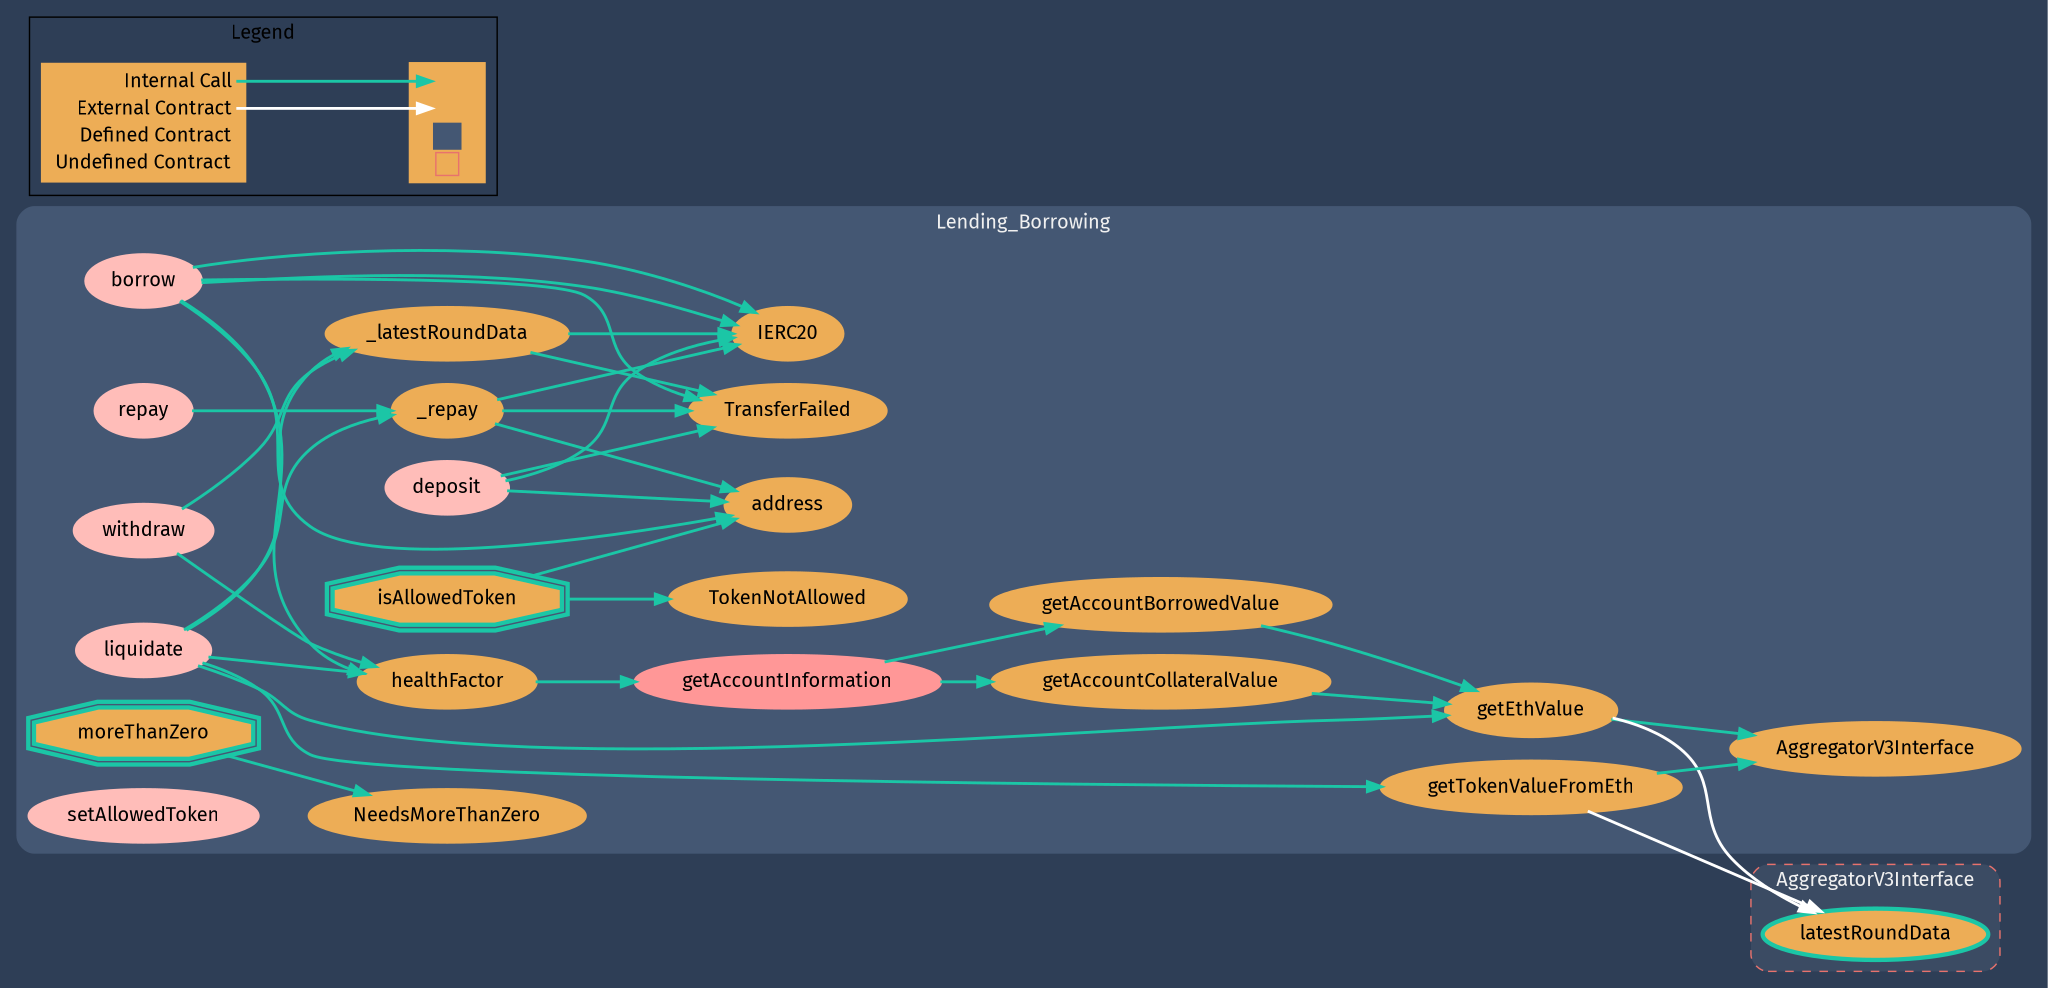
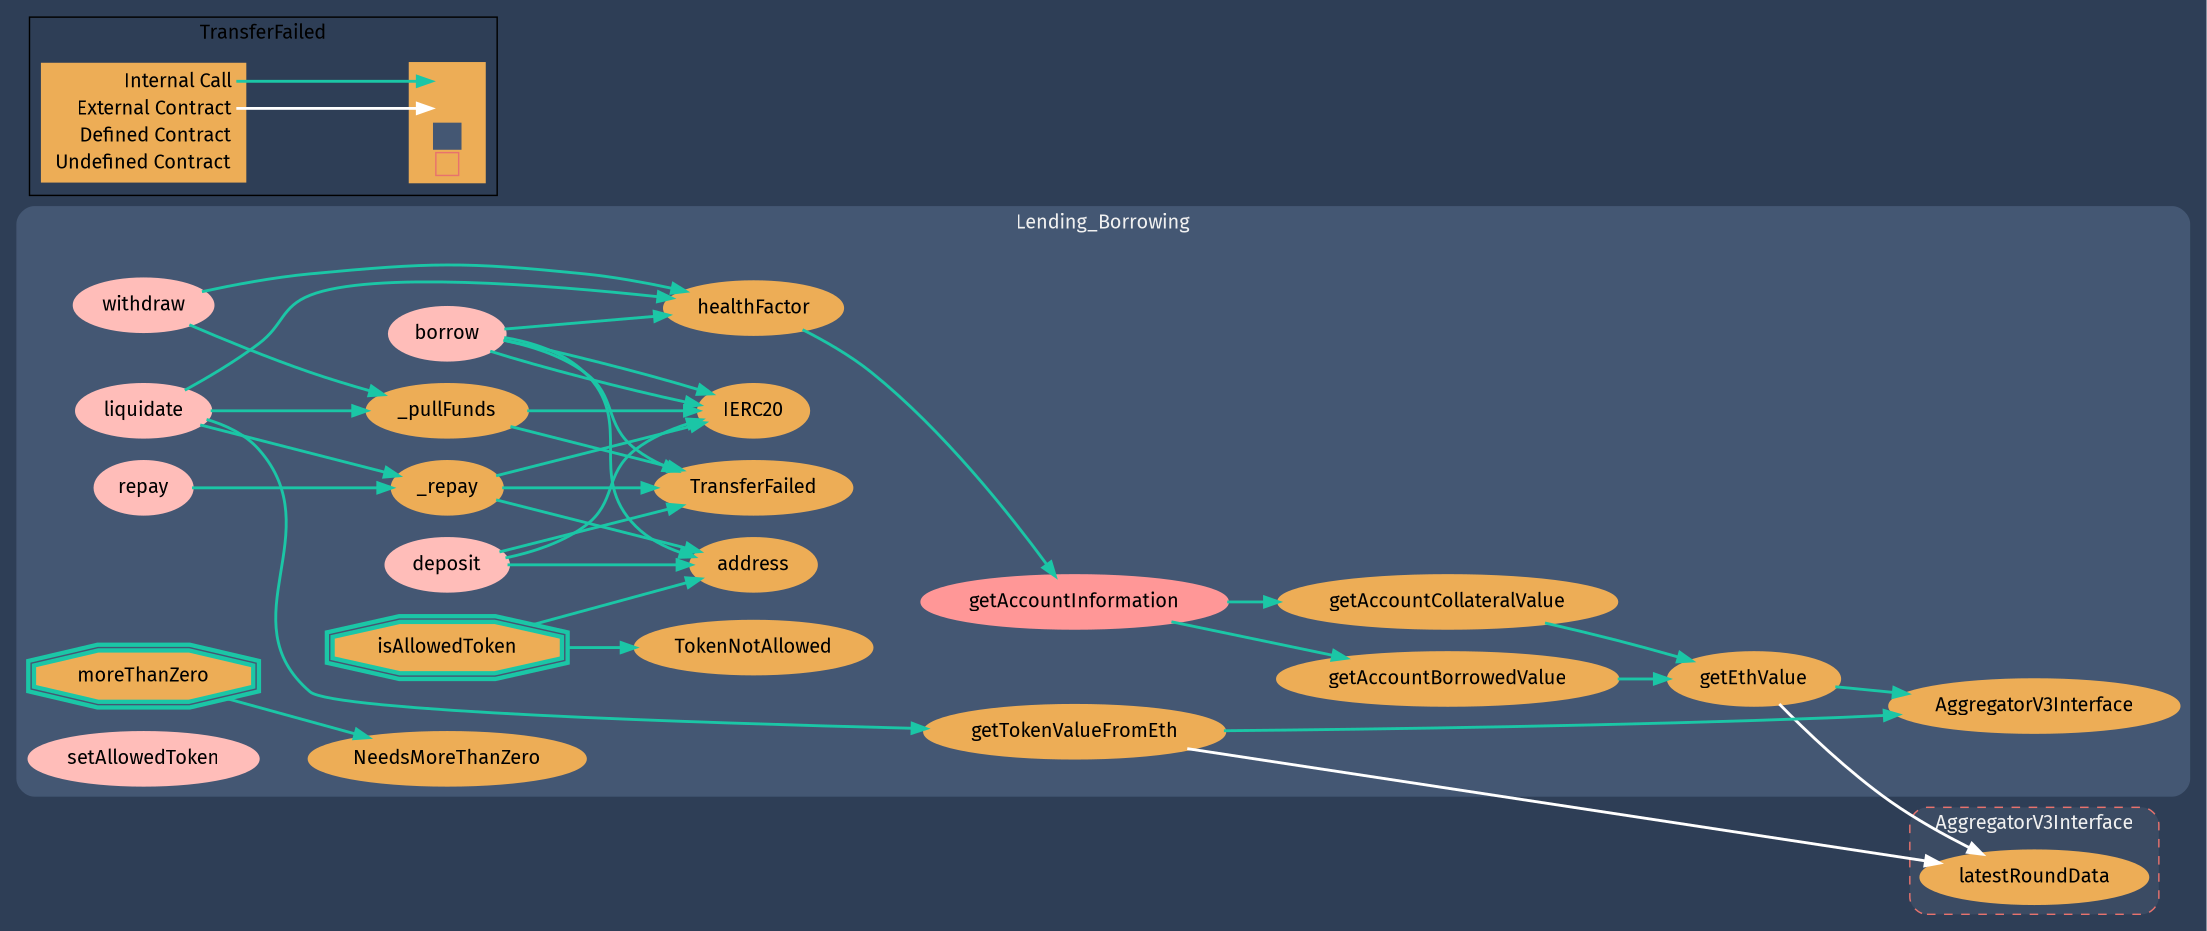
(263, 34) -> (263, 34)
(447, 334) -> (447, 411)
(808, 746) -> none
(1875, 934) -> (2034, 877)
